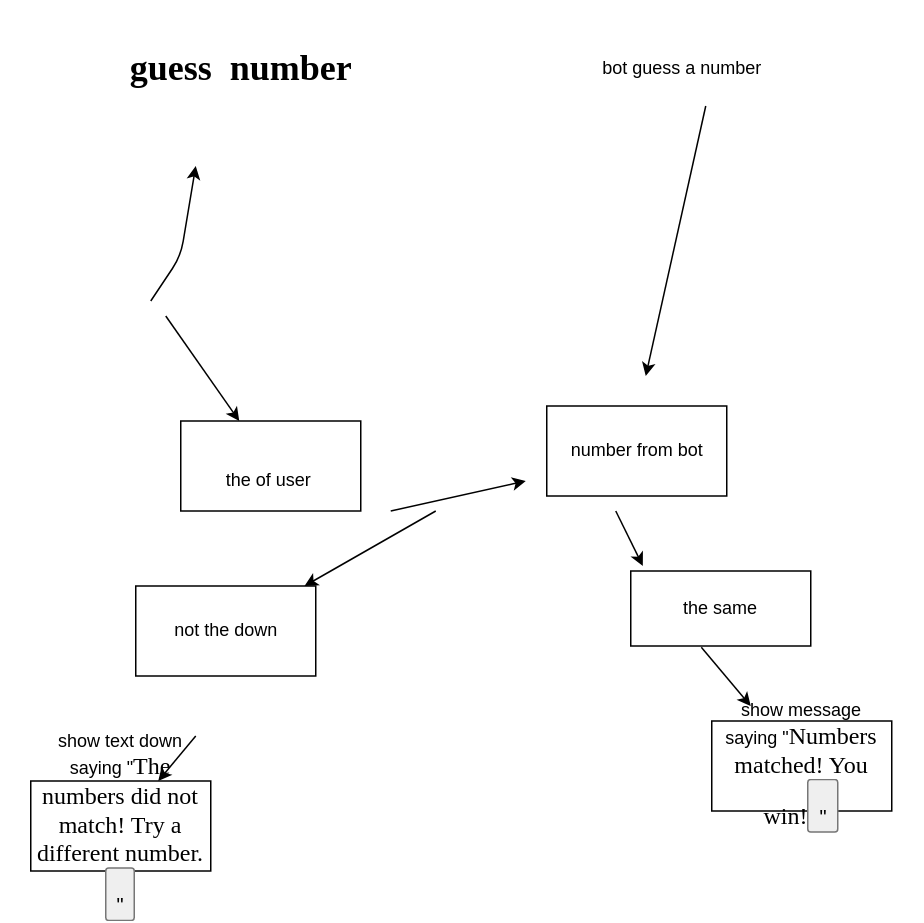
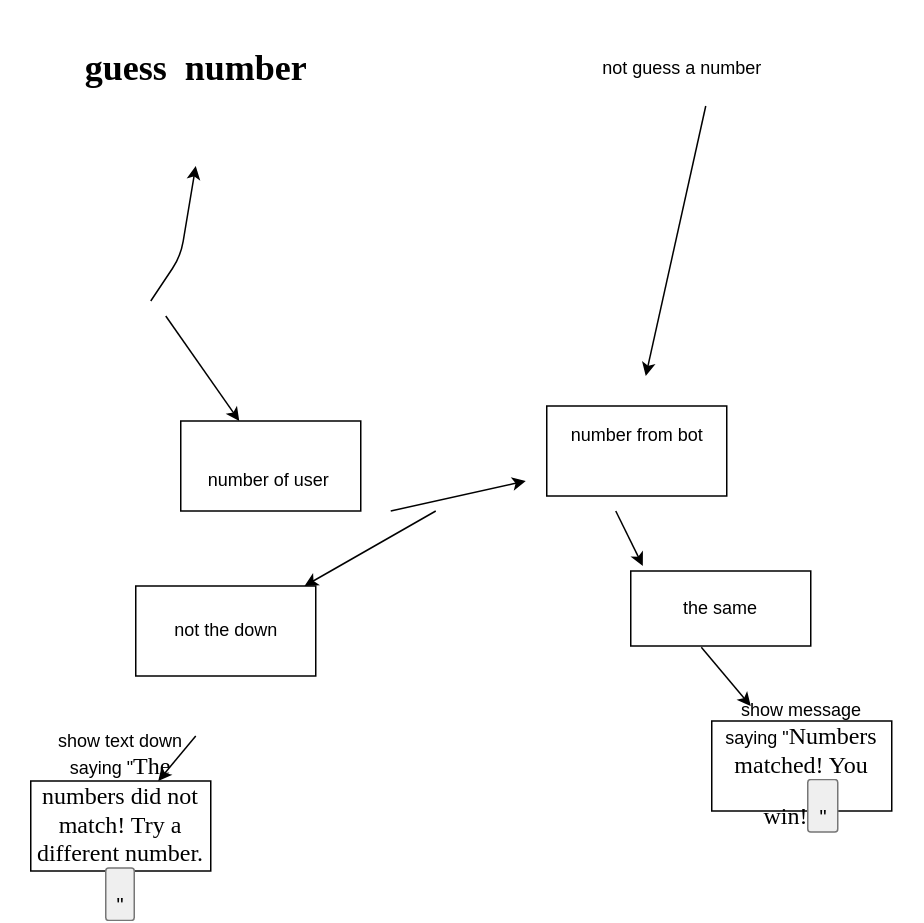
(241, 68) -> (196, 68)
(683, 68) -> (683, 68)
(637, 451) -> (637, 436)
(272, 481) -> (272, 481)
